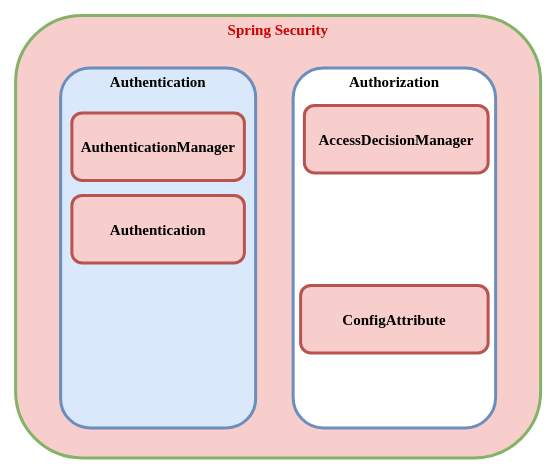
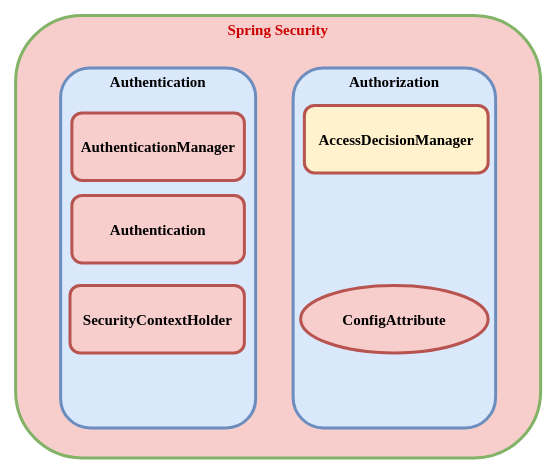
(396, 139) -> (396, 139)
(394, 248) -> (394, 248)
none -> (157, 319)
(394, 319) -> (394, 319)
